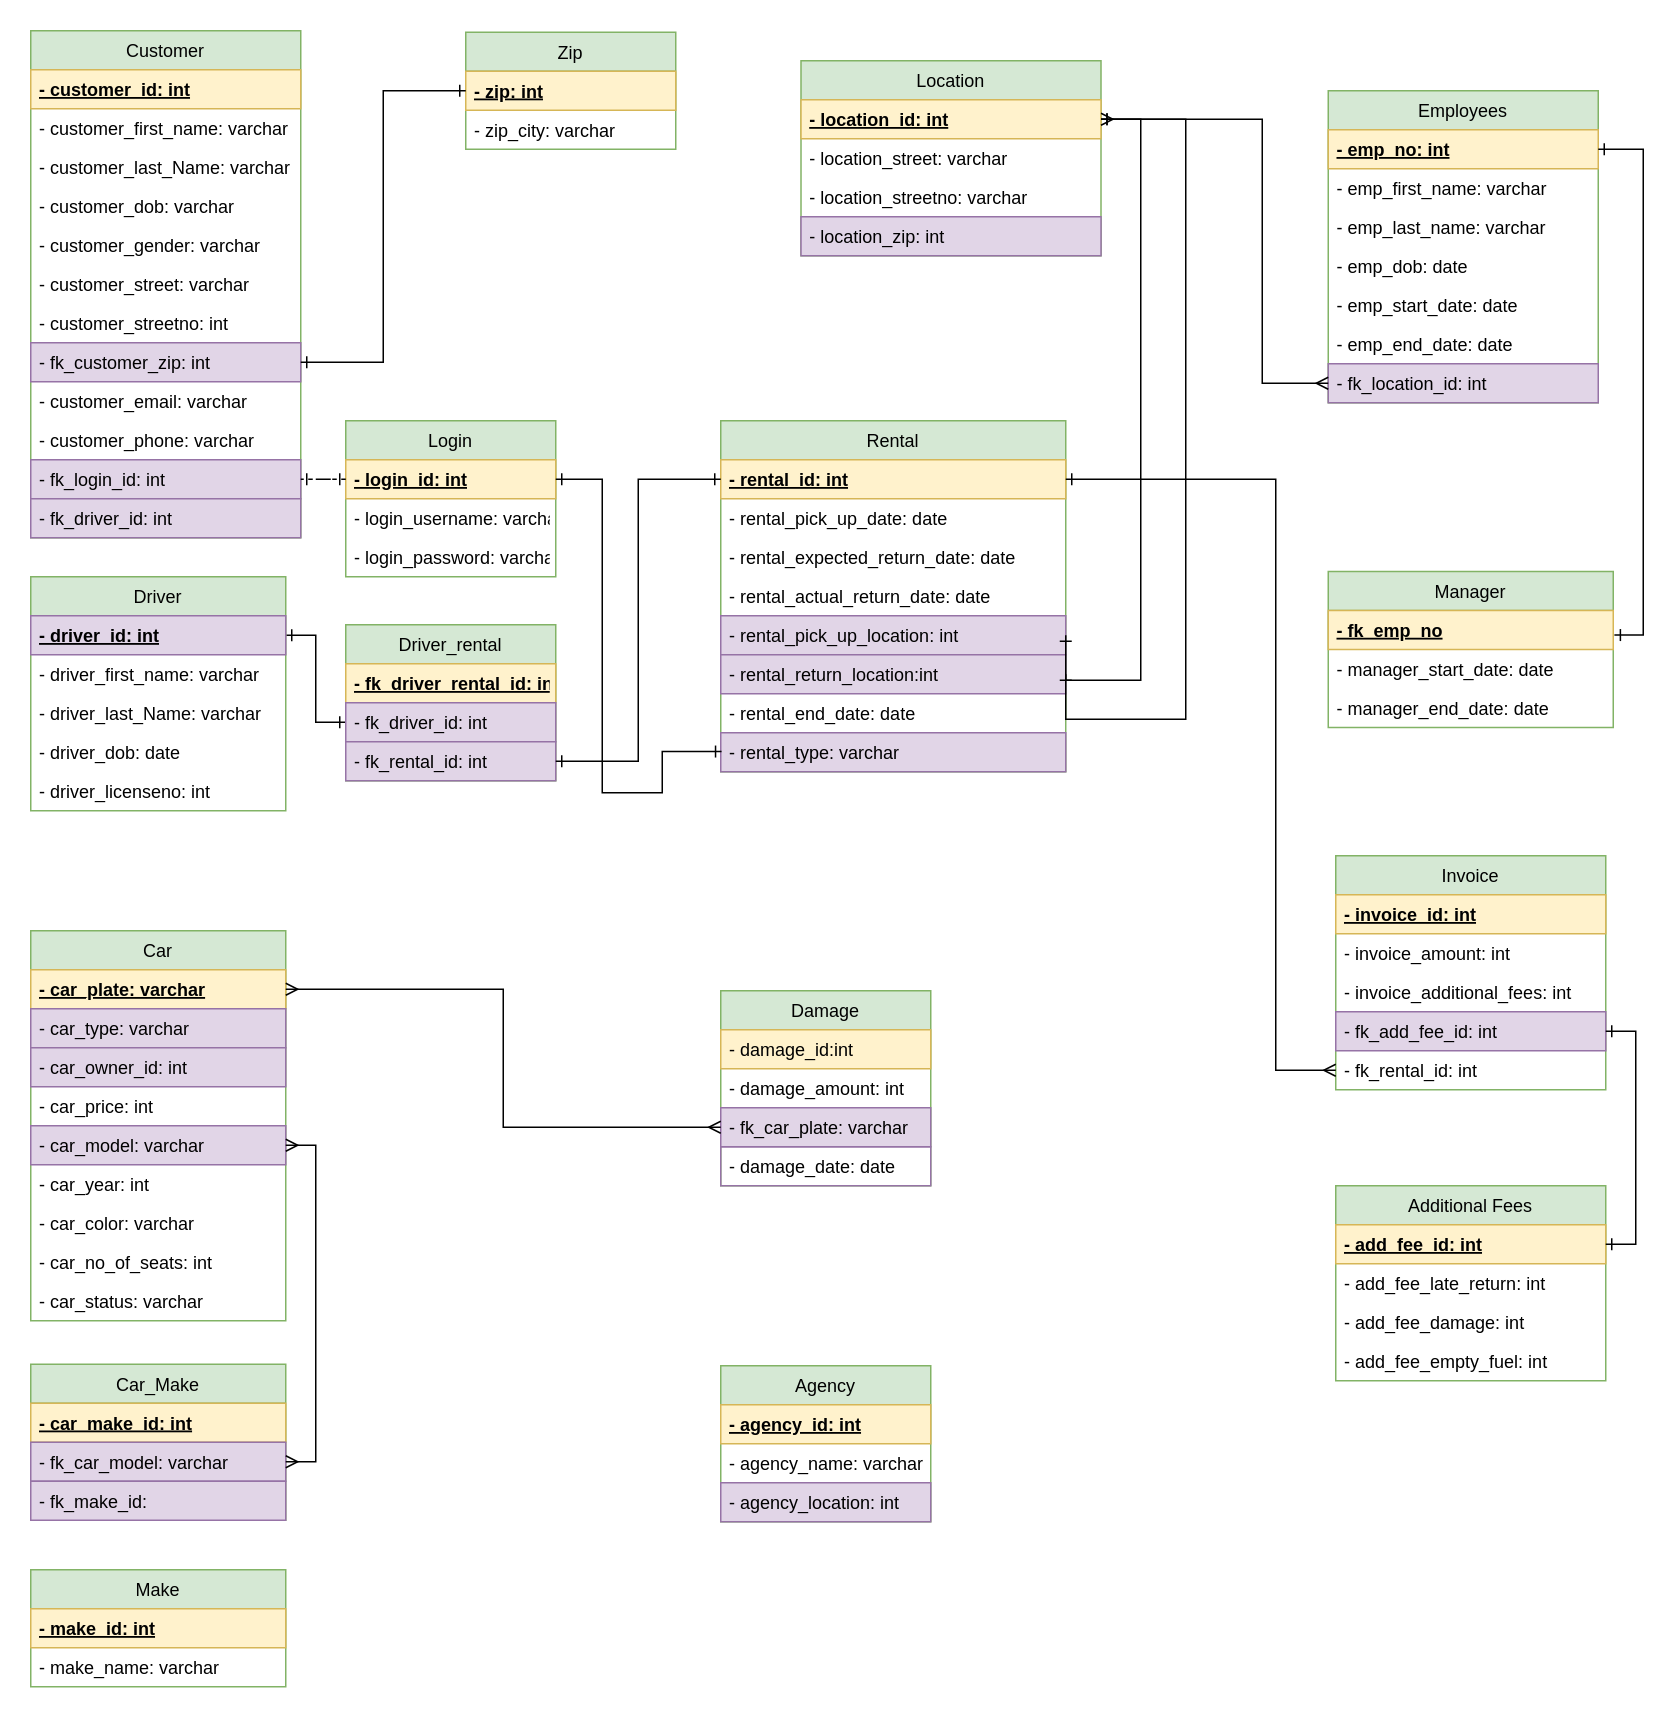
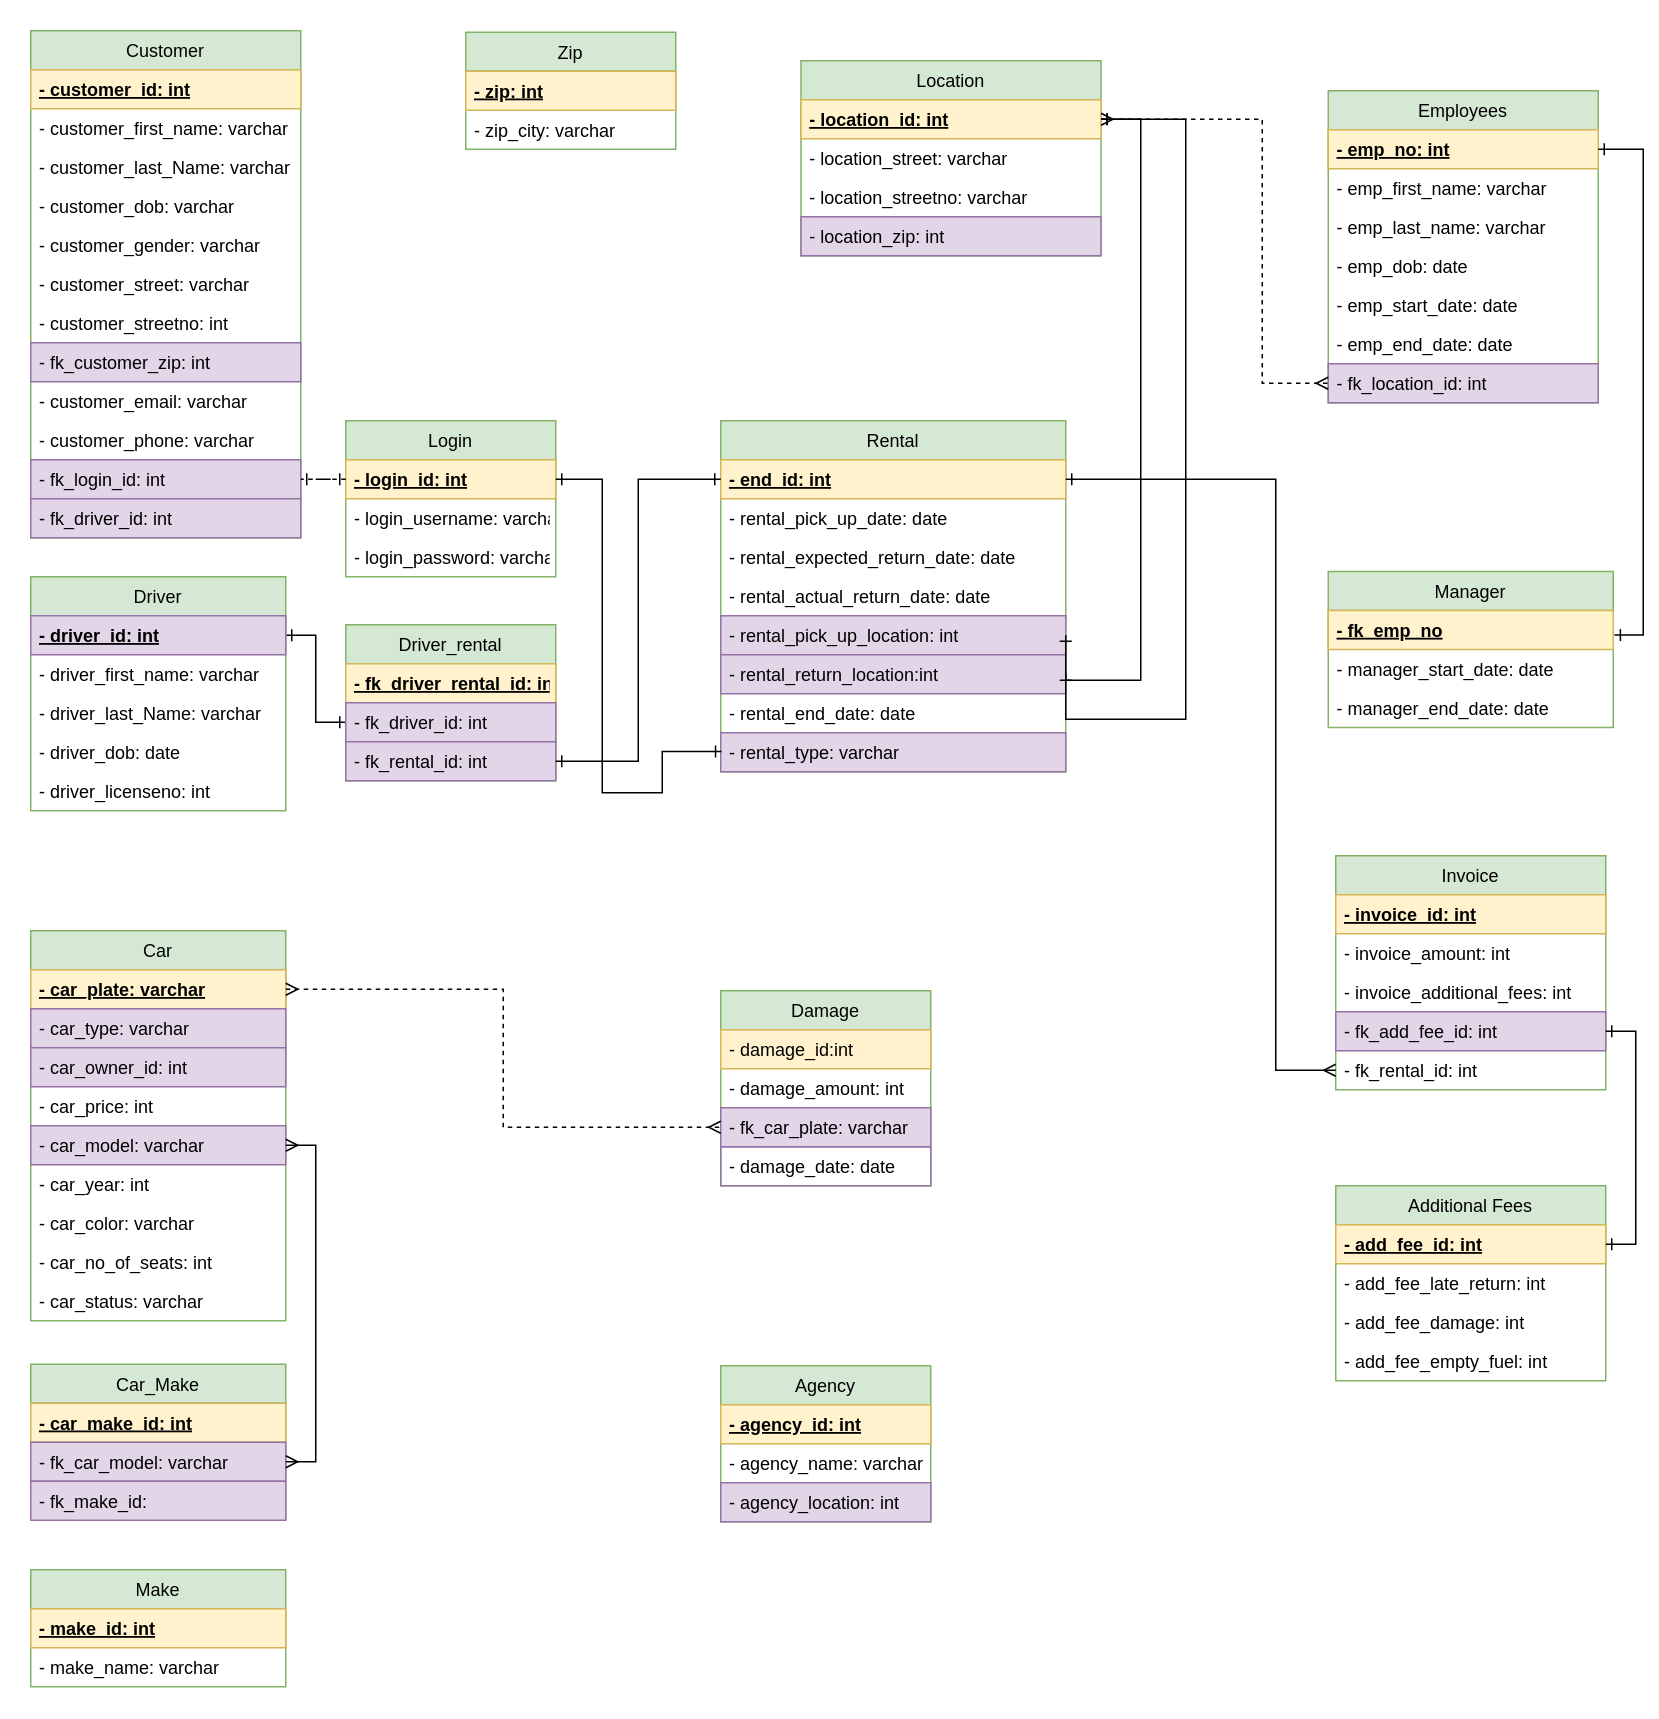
(383, 228) -> none
(1262, 244) -> (1262, 244)
(796, 480) -> (783, 480)
(503, 1057) -> (503, 1057)
